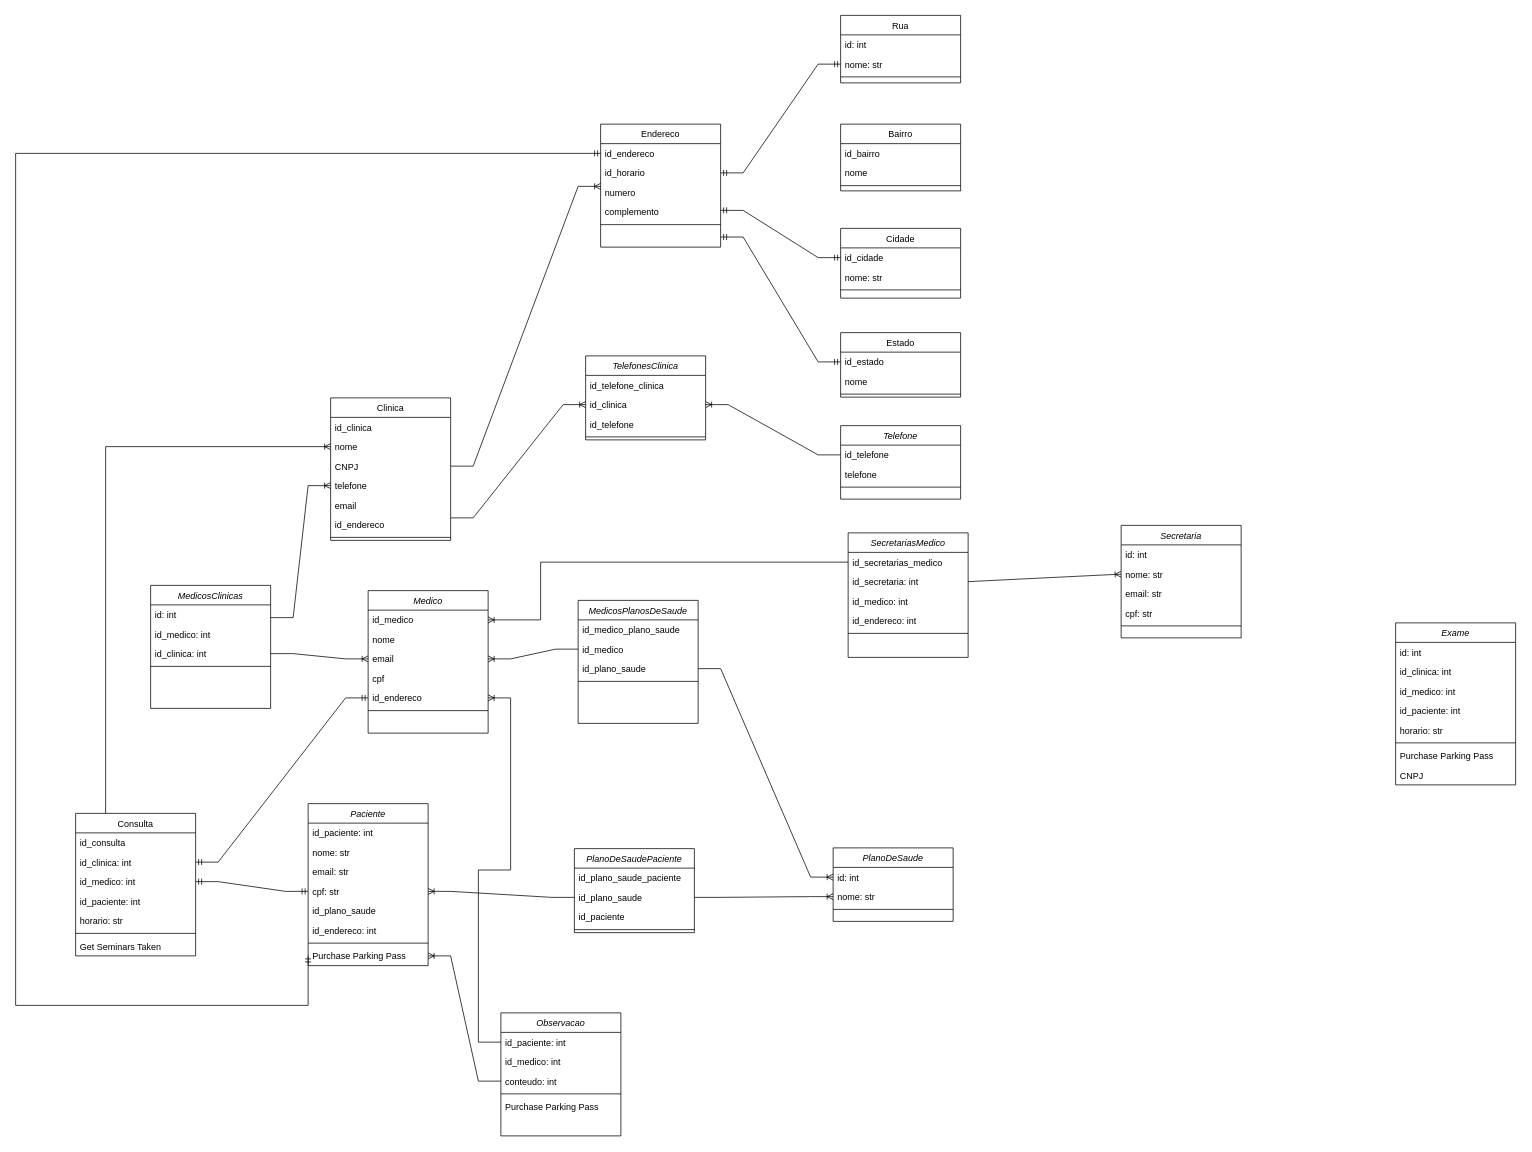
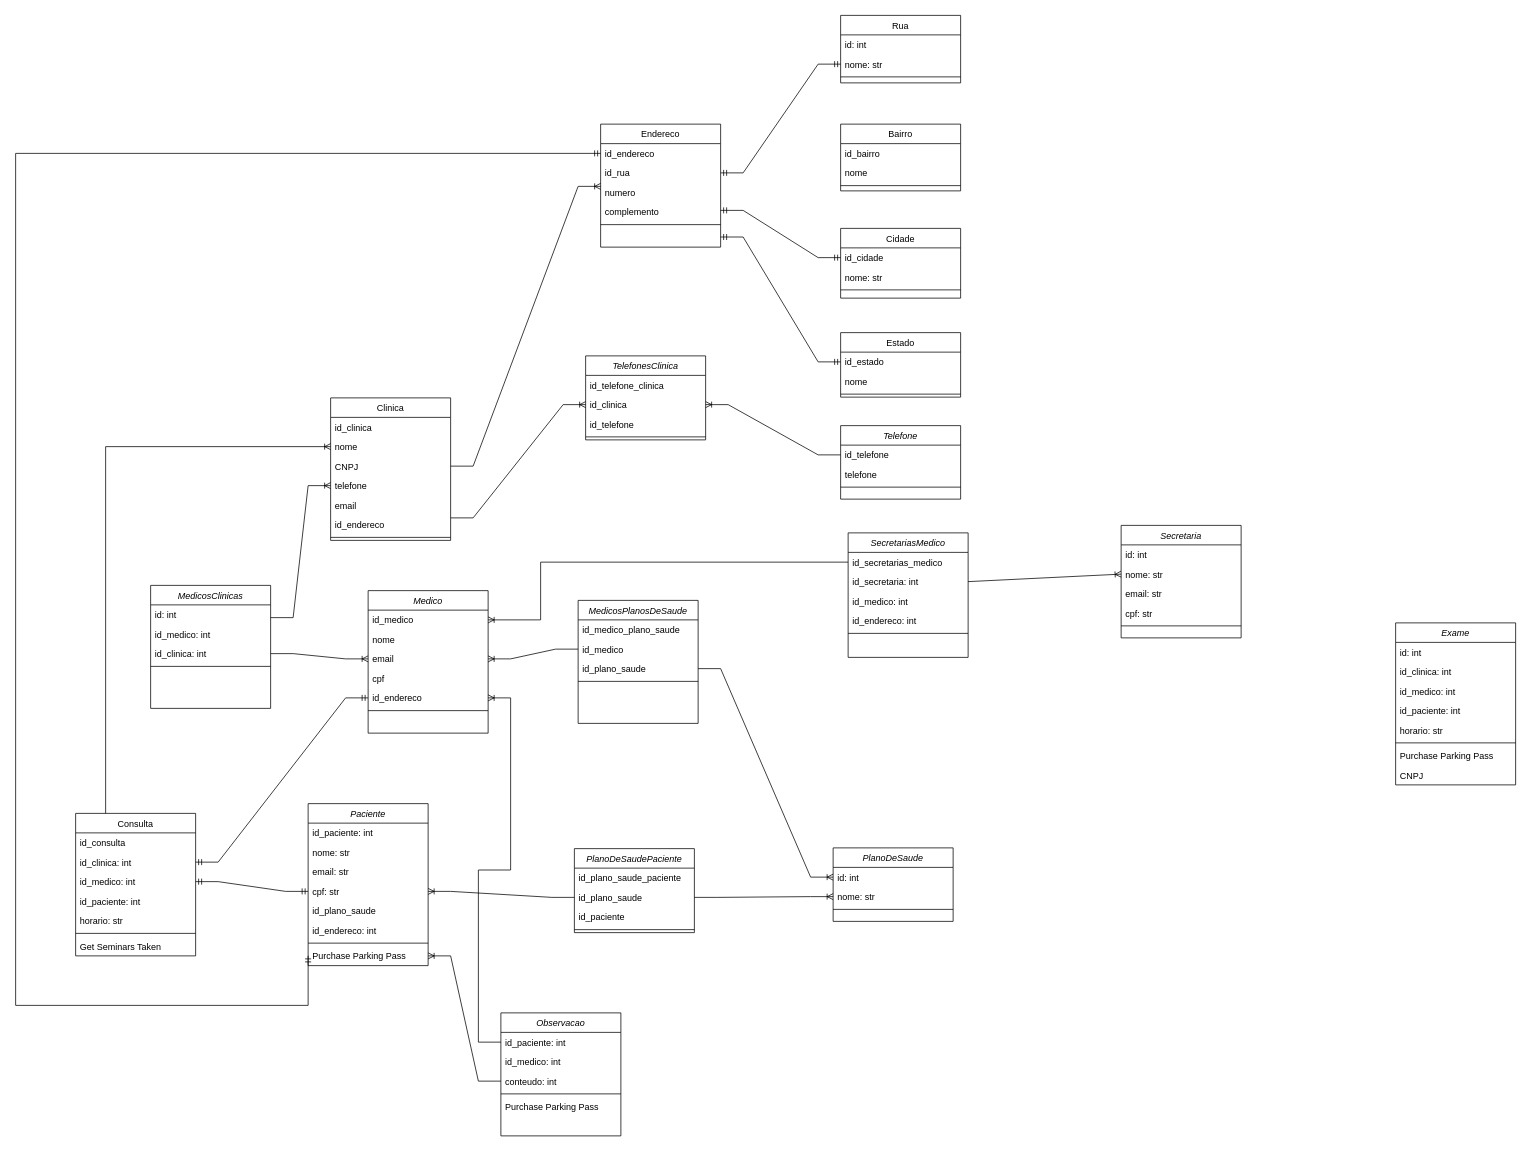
(627, 173) -> (618, 173)
